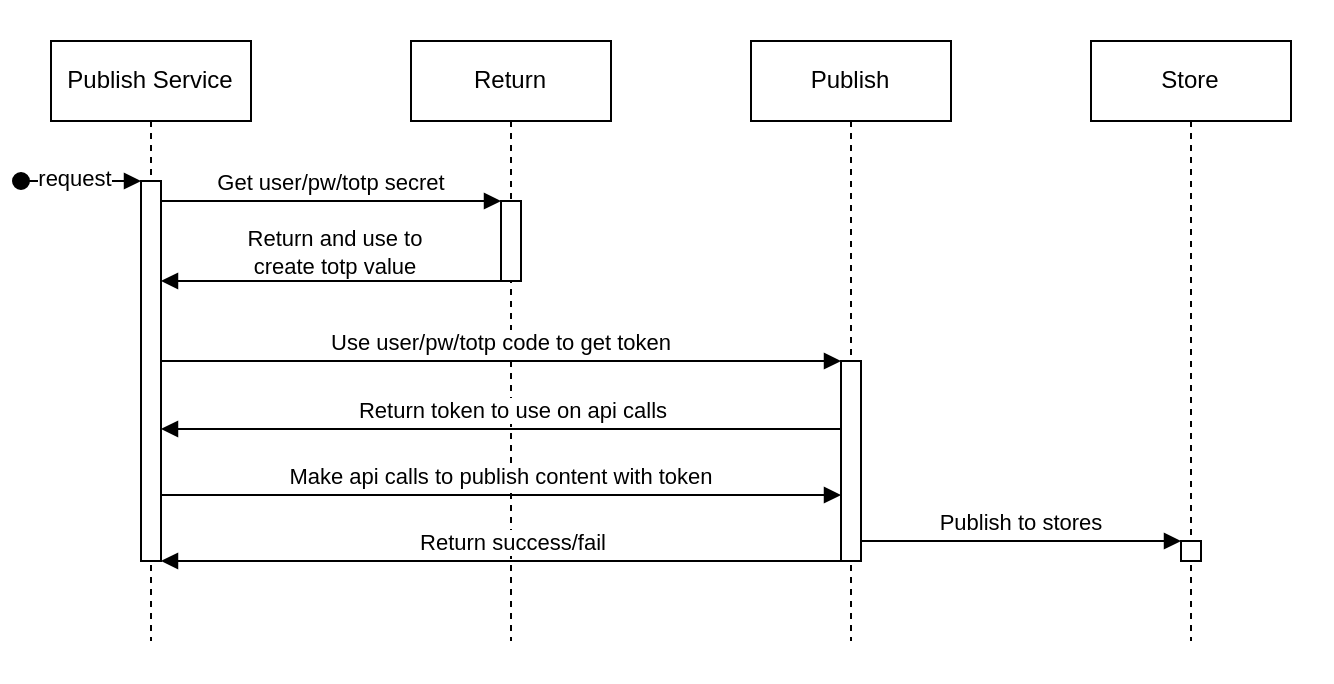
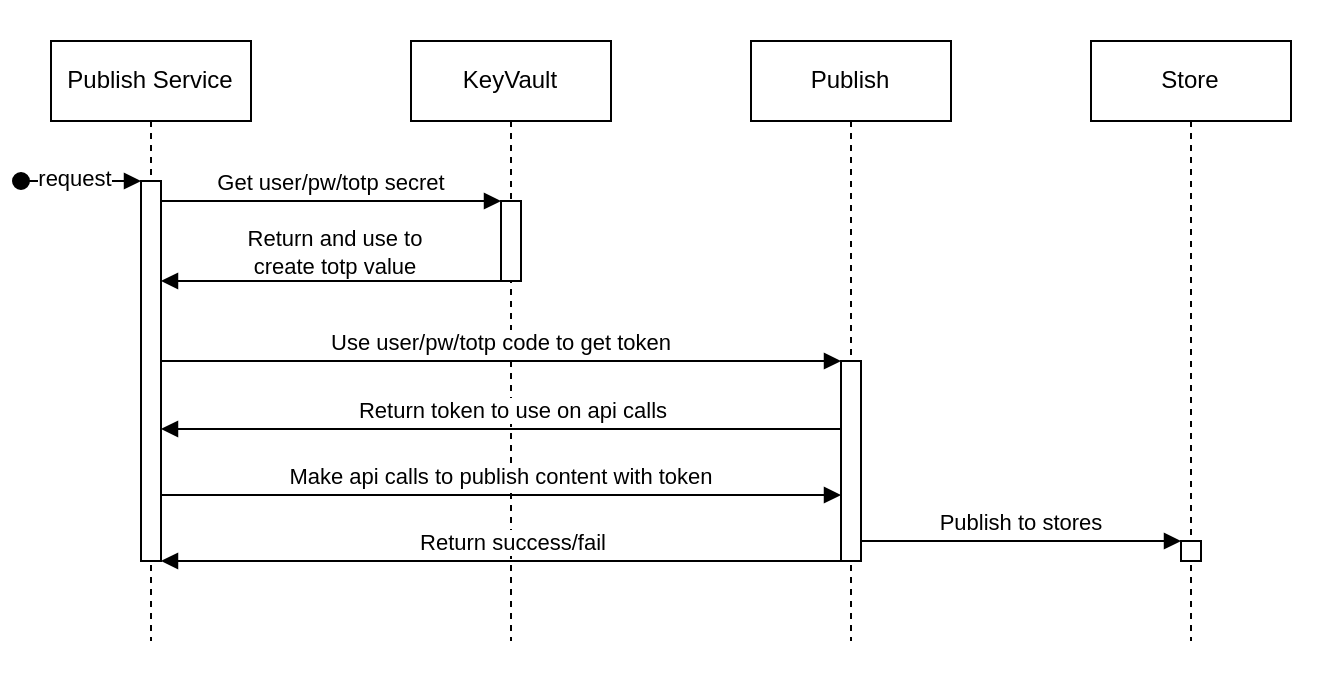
(511, 81) -> (511, 81)
